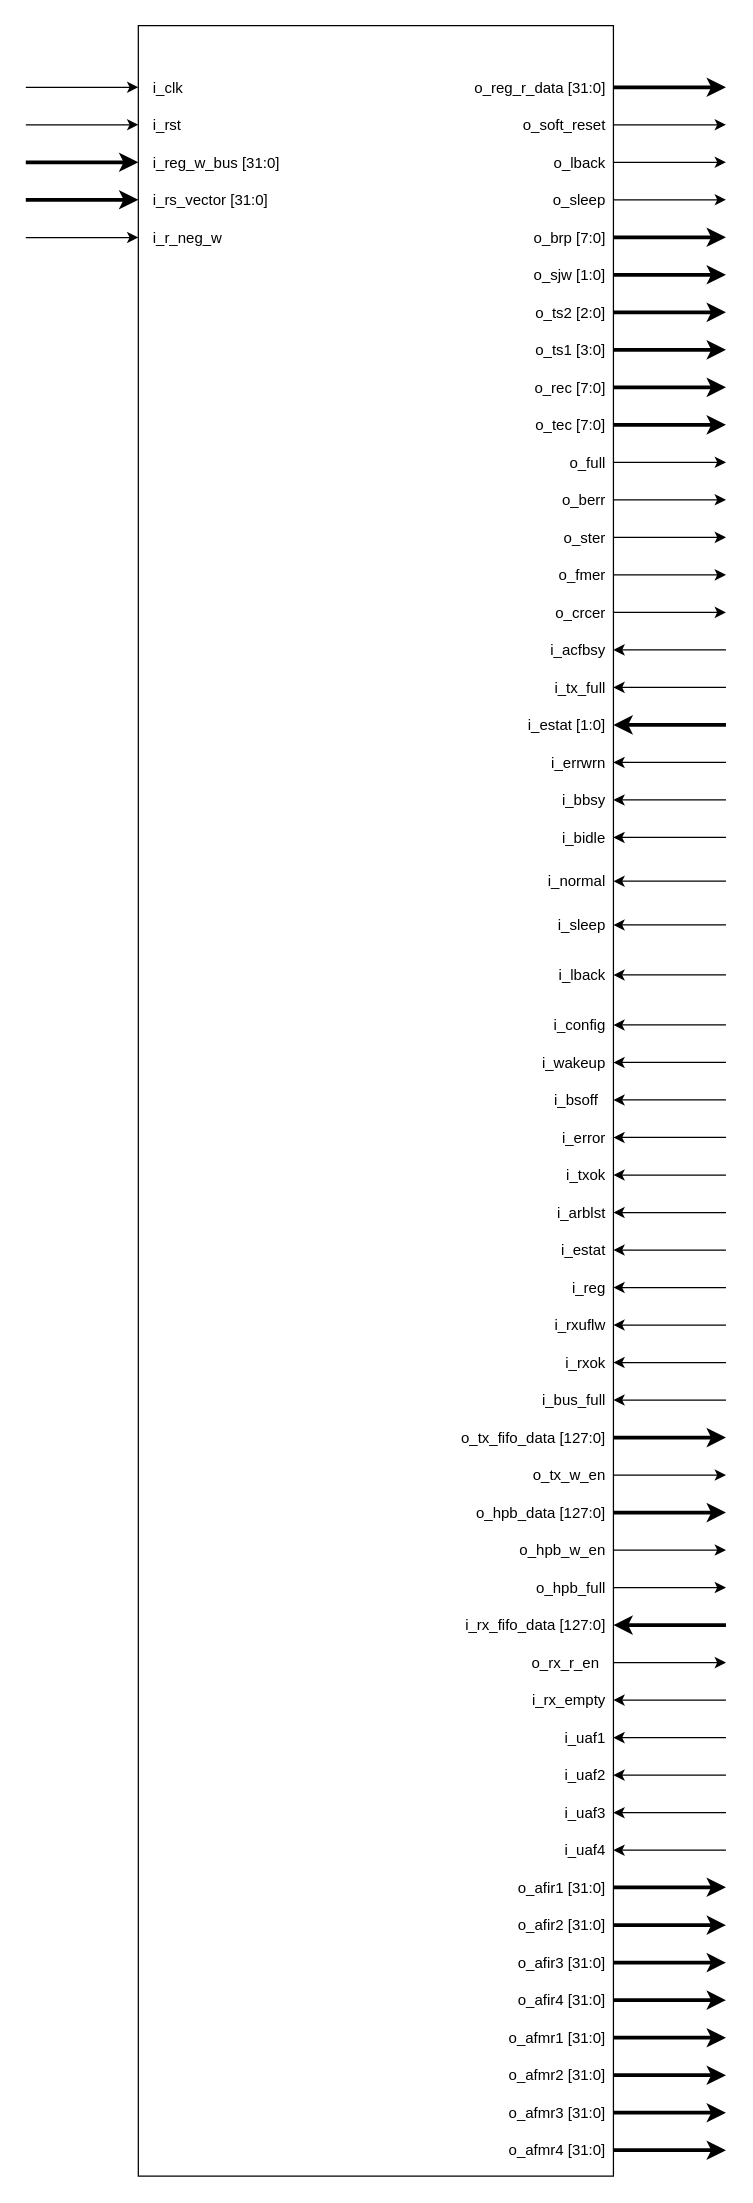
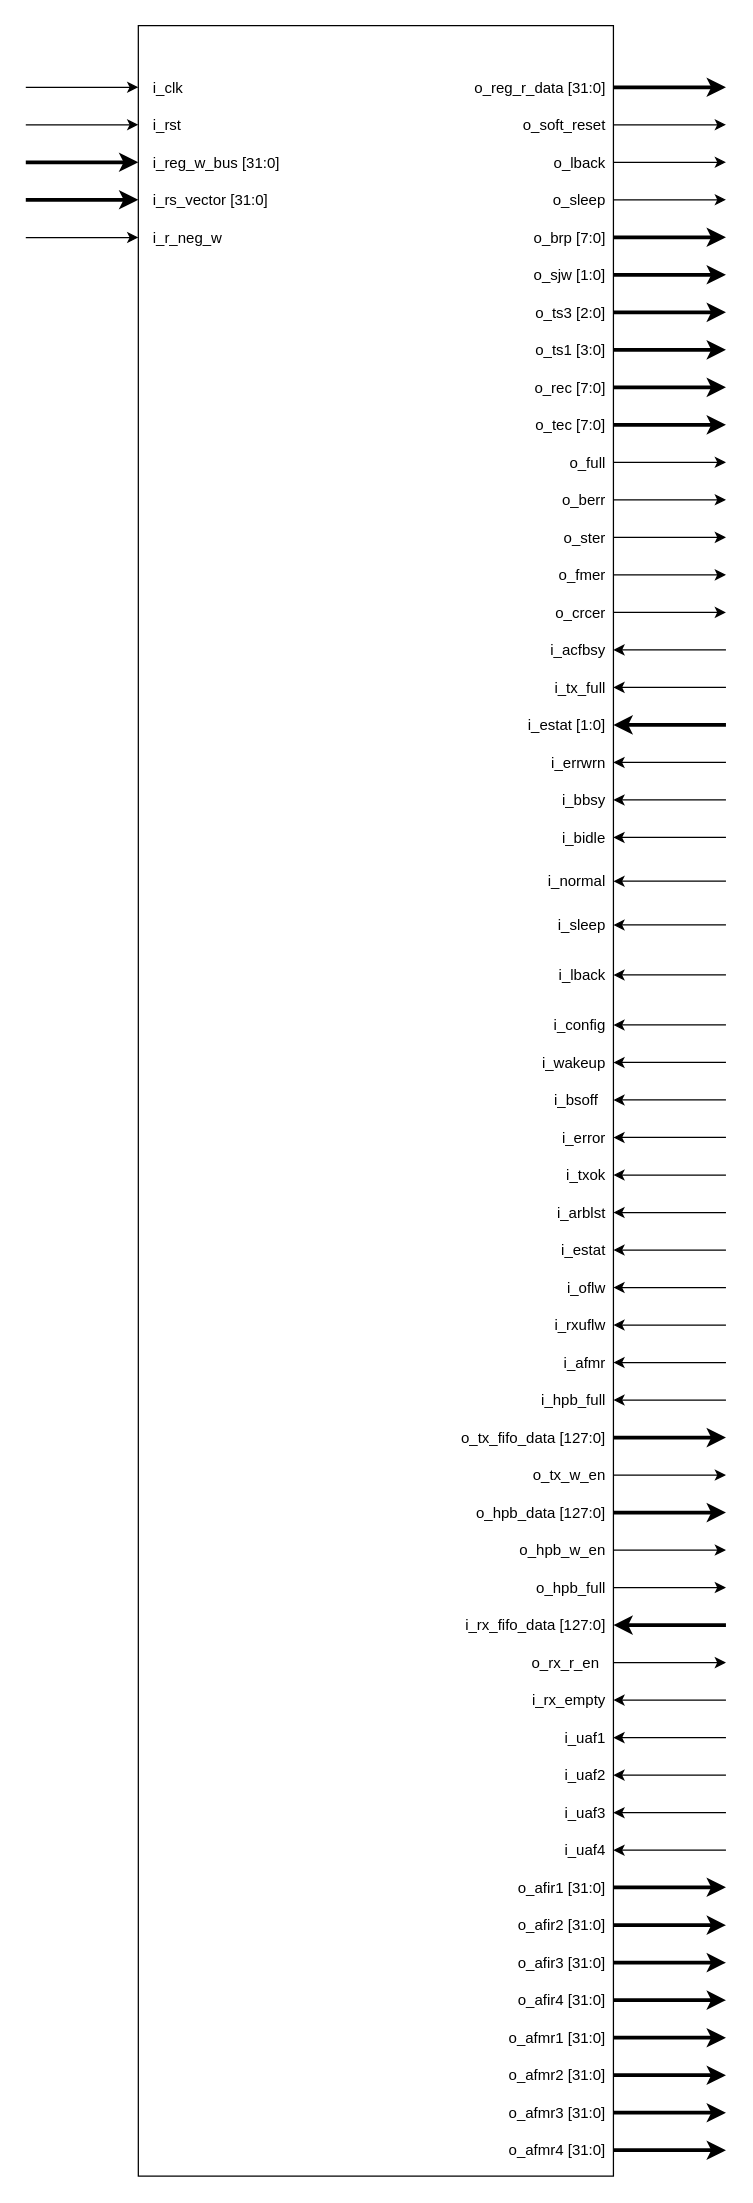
(563, 313) -> (563, 313)
(587, 1288) -> (584, 1288)
(582, 1363) -> (582, 1363)
(569, 1401) -> (569, 1401)
